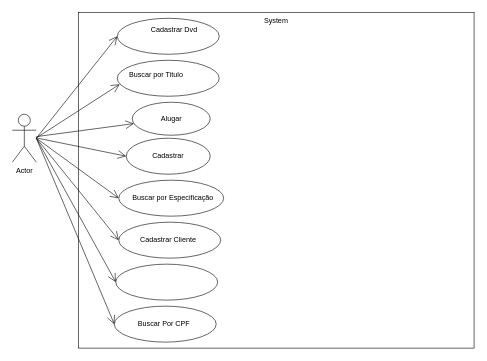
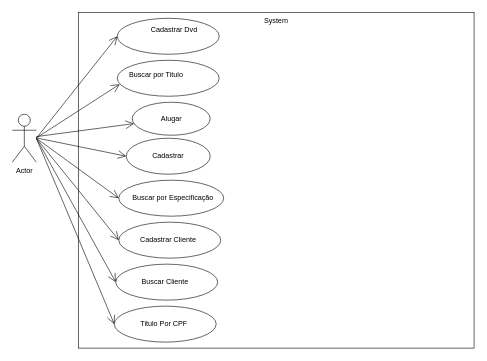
none -> (165, 282)
(164, 324) -> (164, 324)
